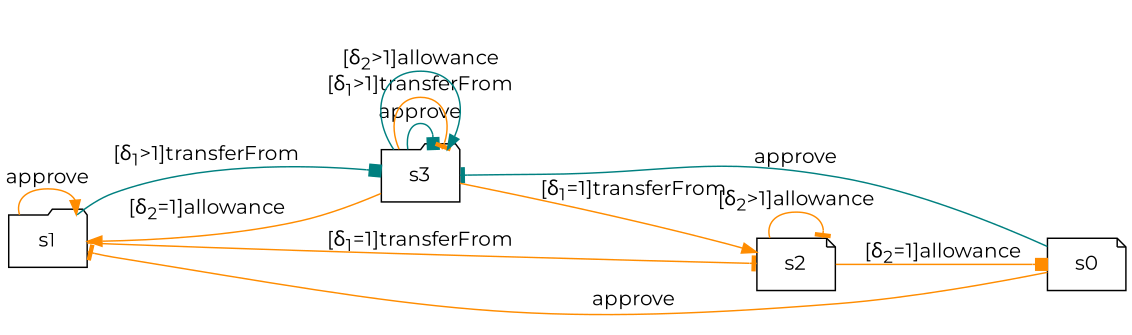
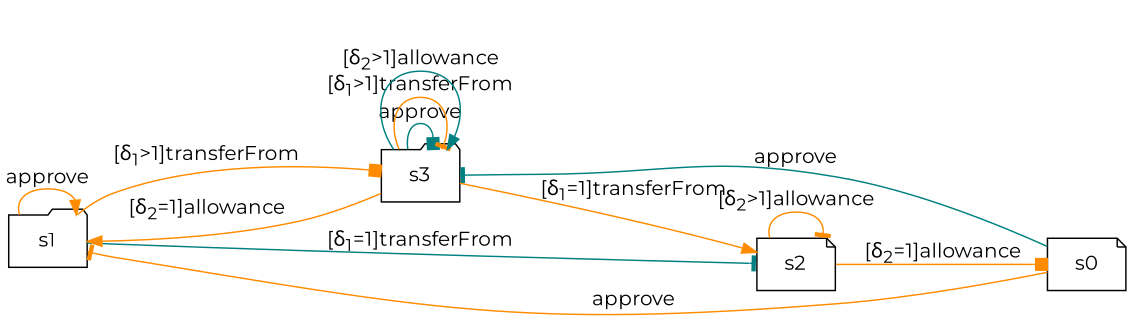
(218, 171) -> (218, 171)
(418, 254) -> (418, 254)
